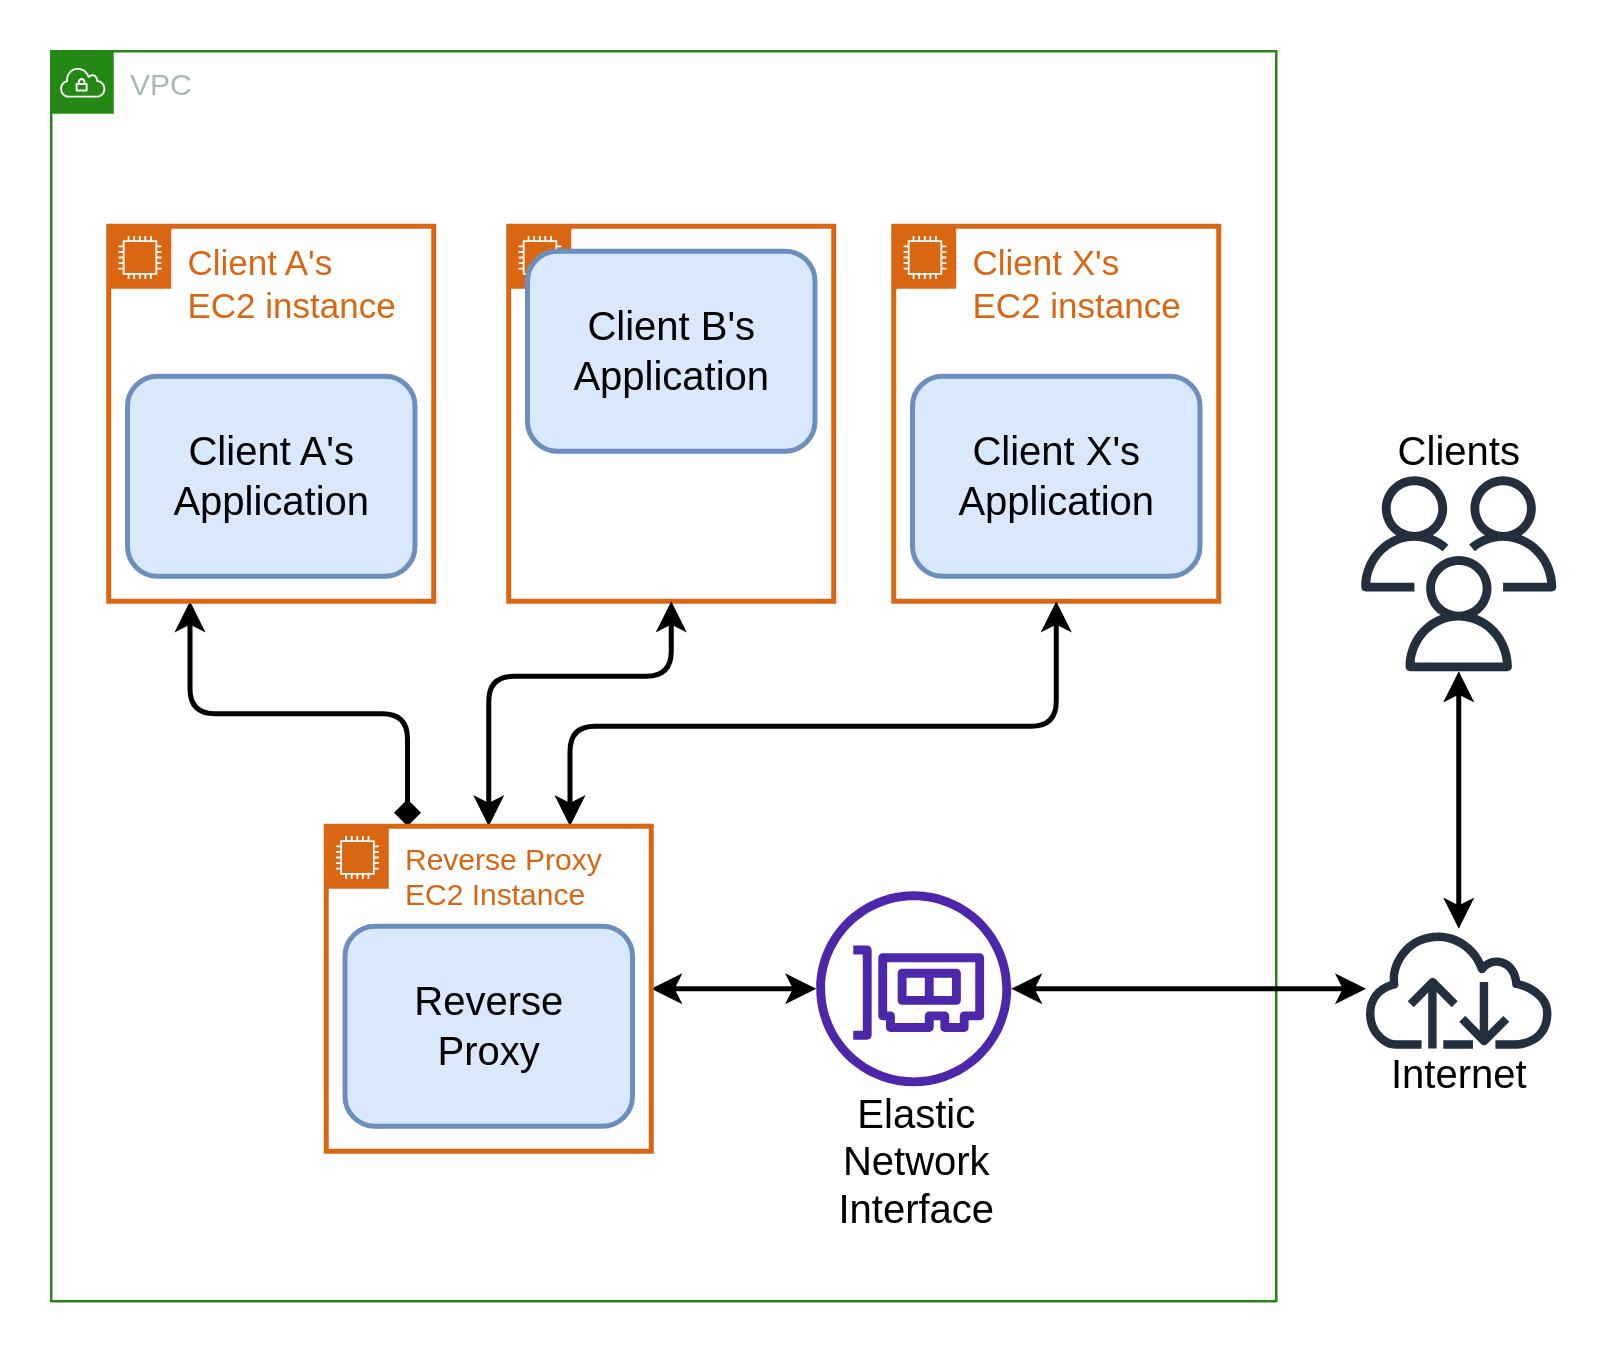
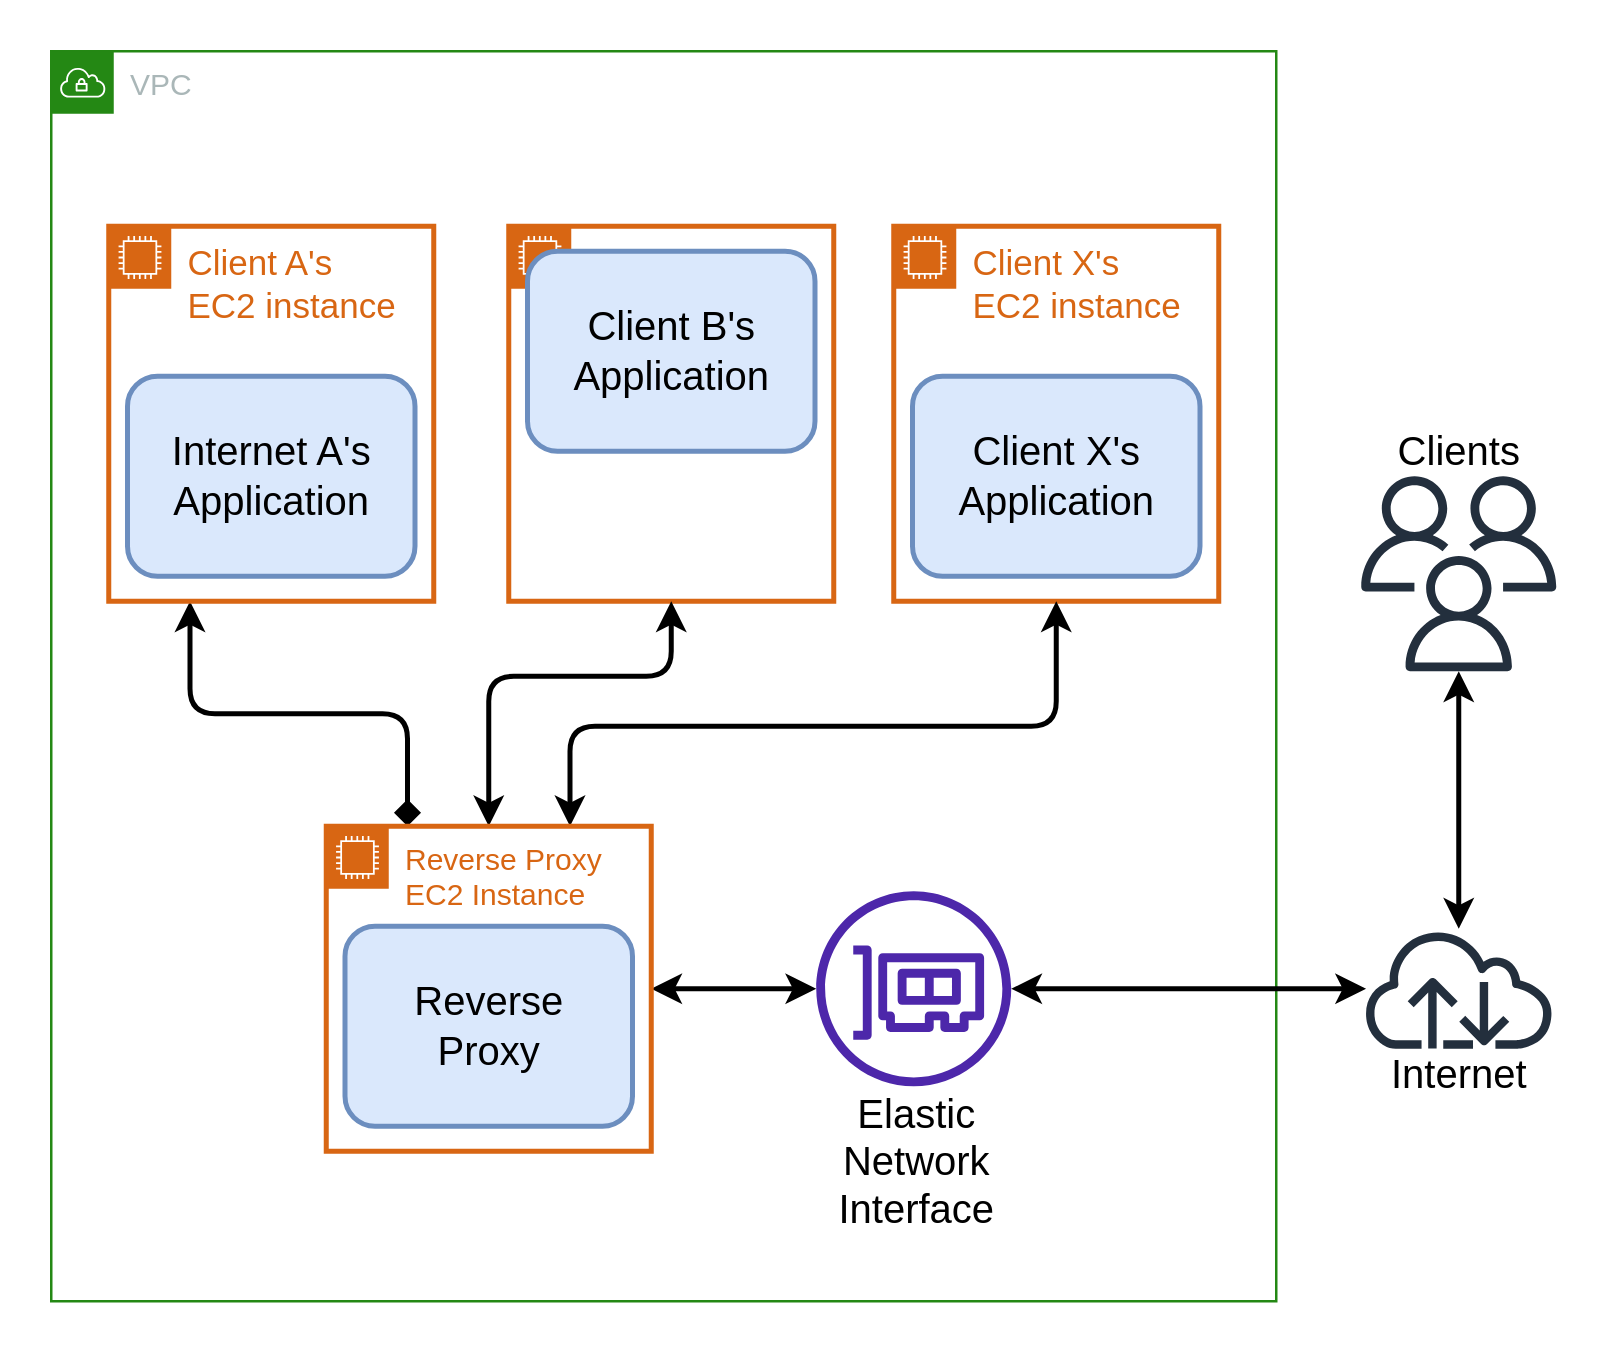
(273, 476) -> (273, 476)
